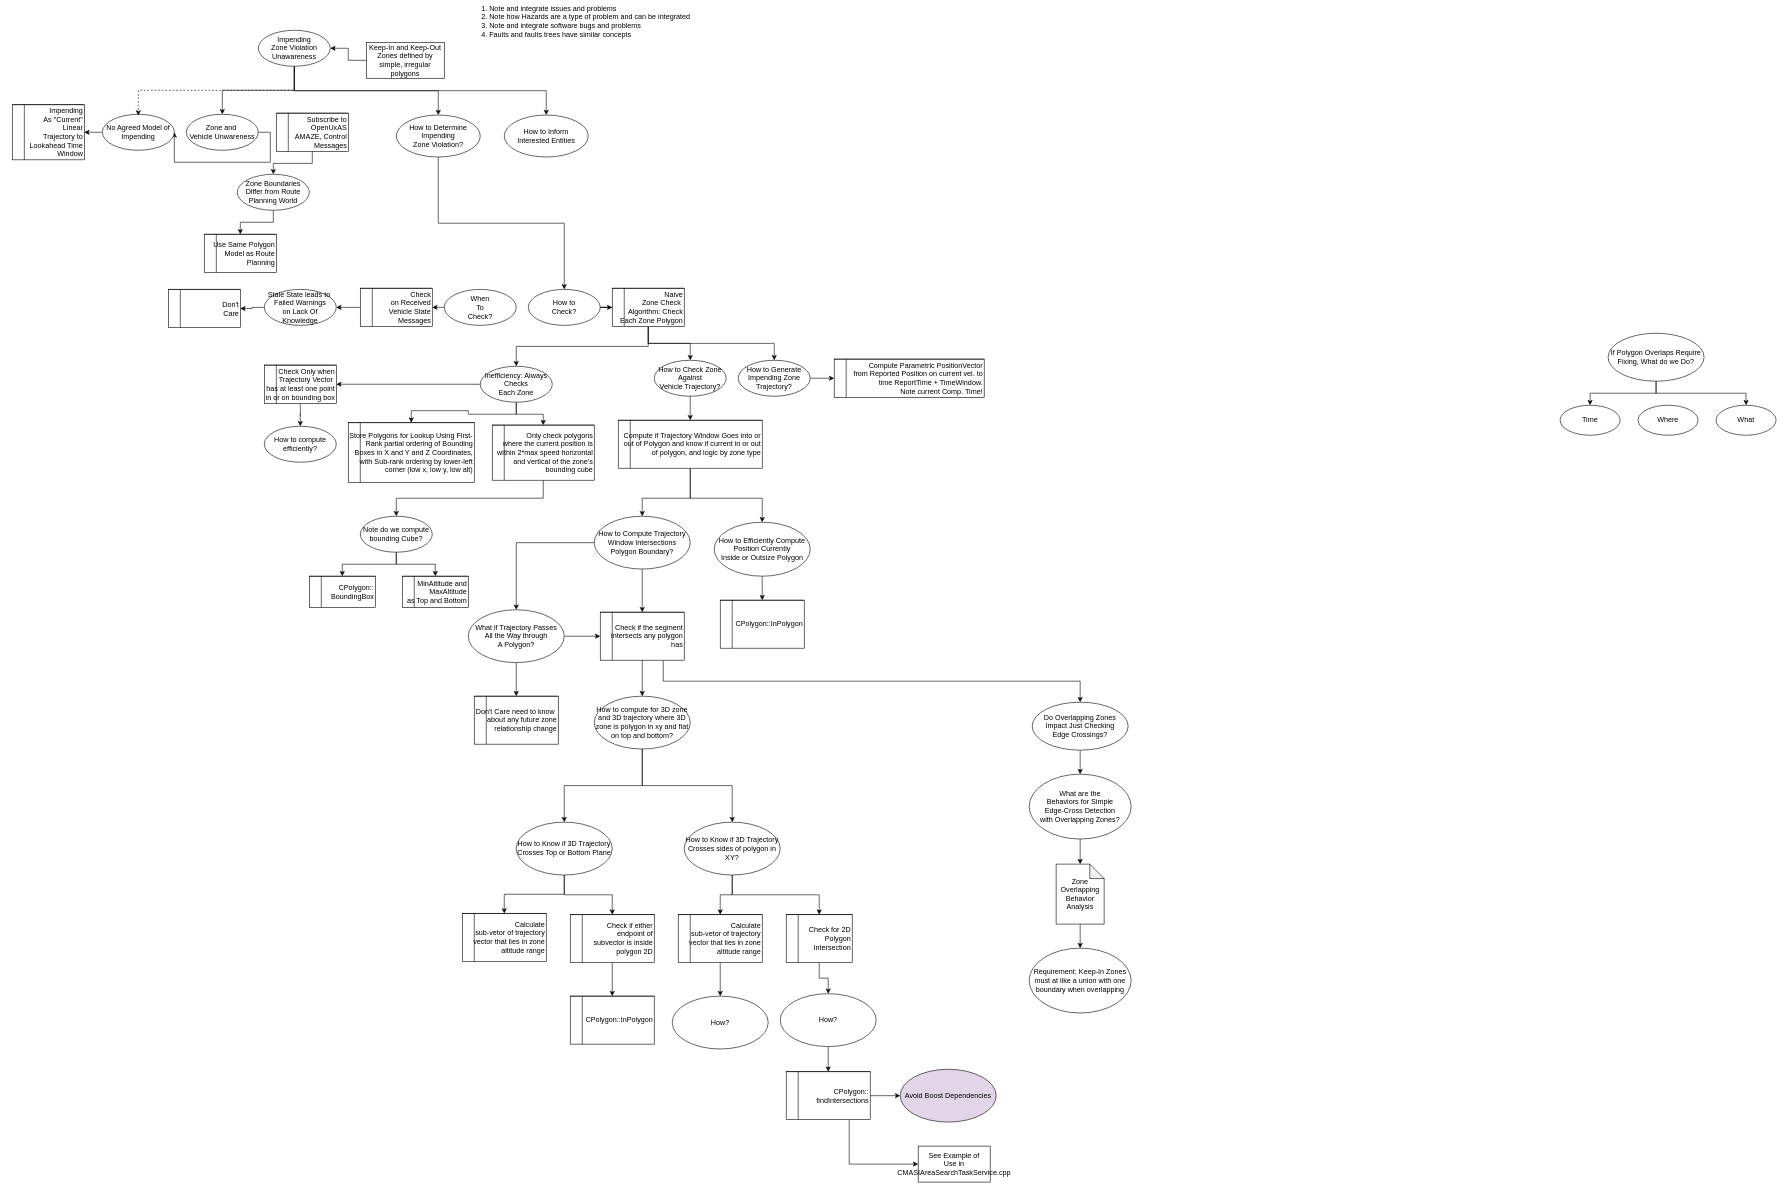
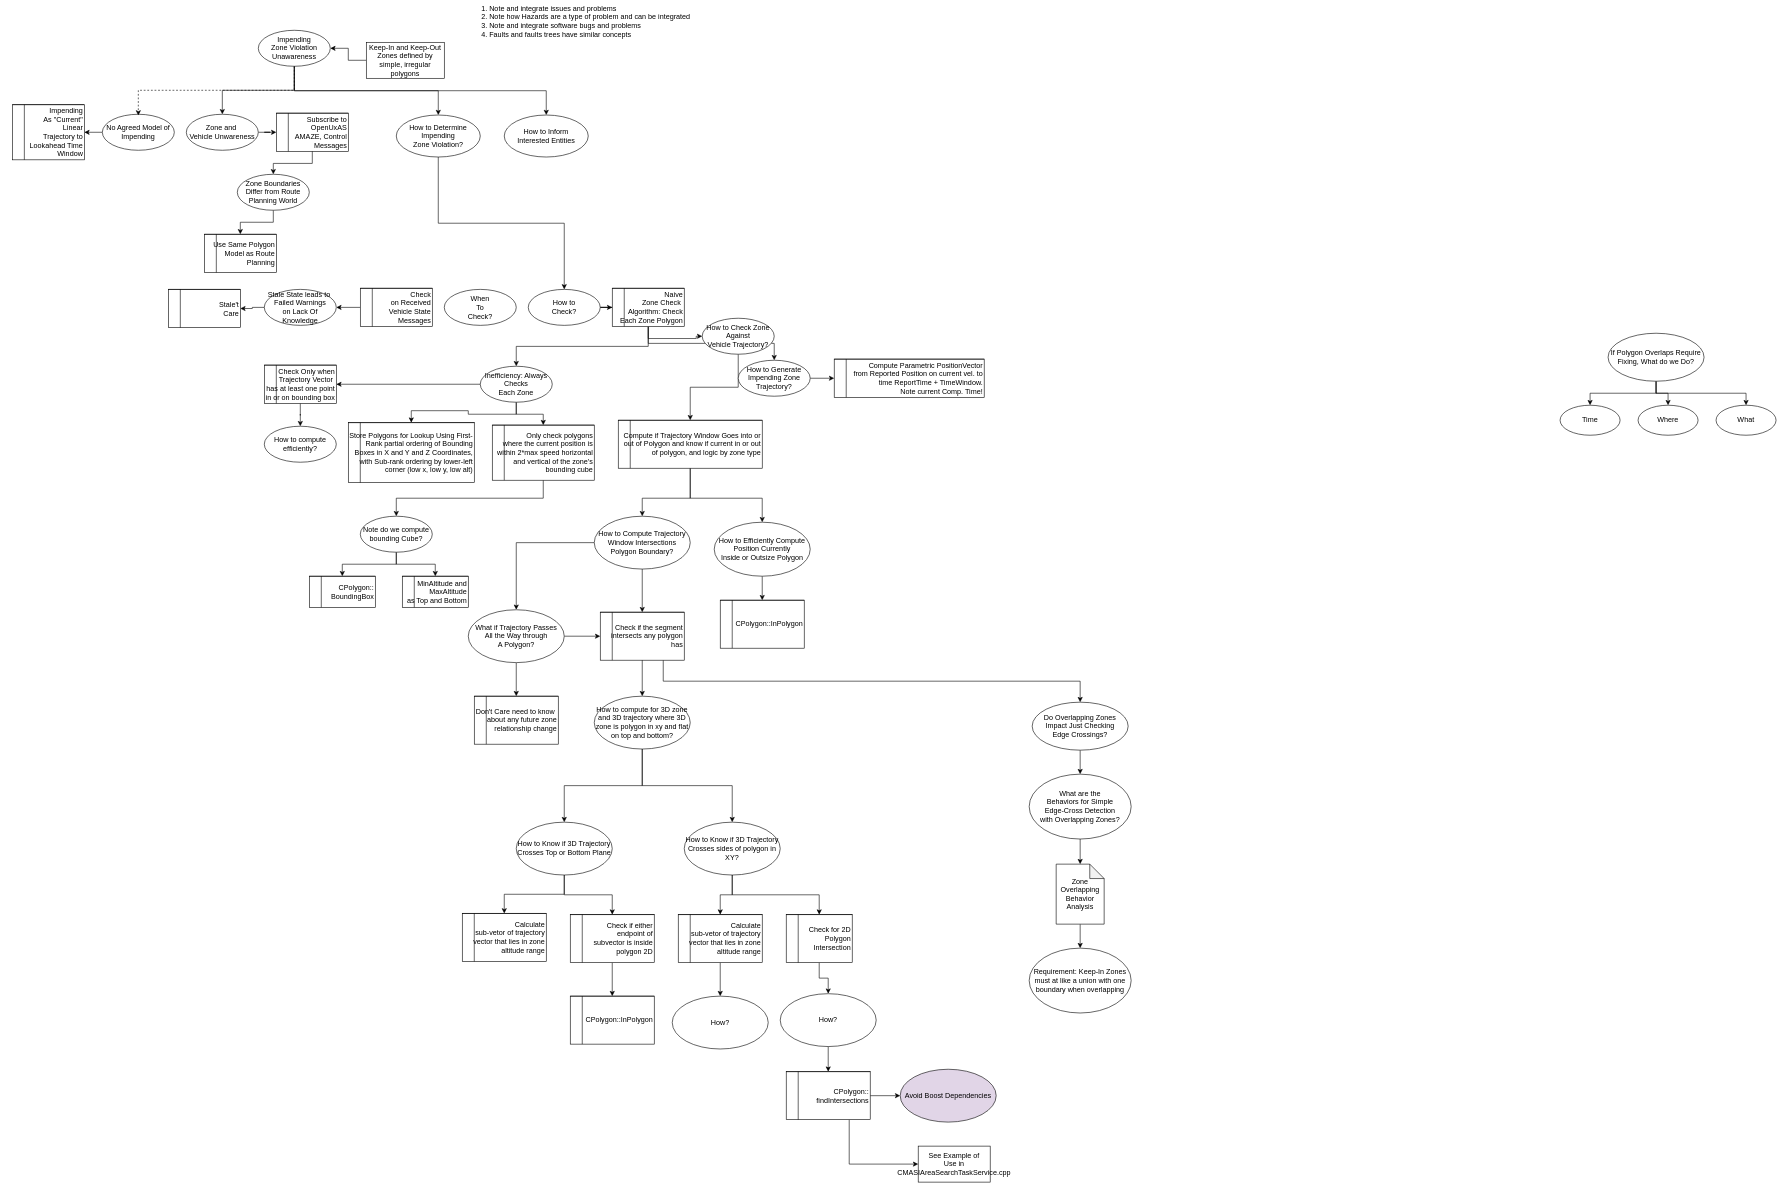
(270, 147) -> (270, 132)
(440, 307) -> none
(230, 309) -> (227, 309)
(690, 378) -> (738, 336)
none -> (1668, 399)
